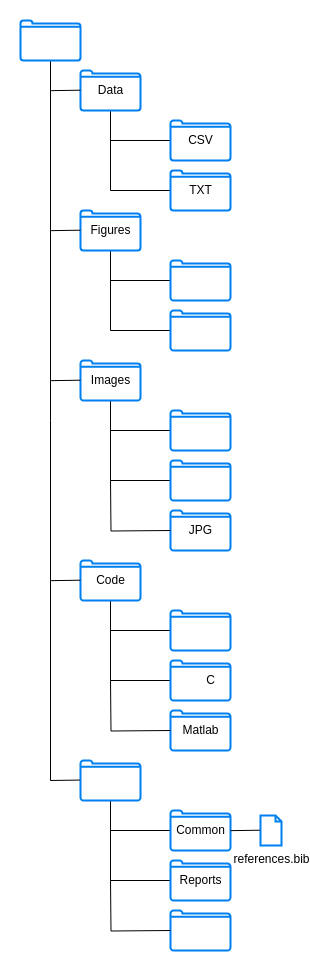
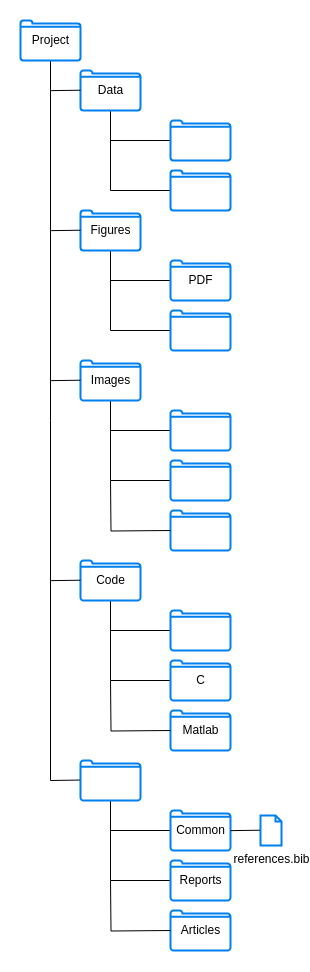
none -> (51, 41)
(201, 141) -> none
(201, 191) -> none
none -> (201, 281)
(201, 531) -> none
(211, 681) -> (201, 681)
none -> (201, 931)
